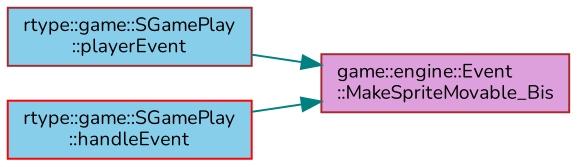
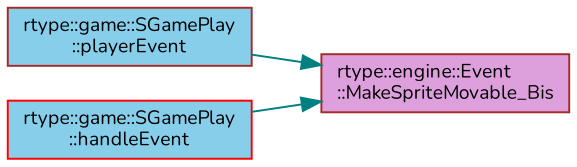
(445, 83) -> (445, 83)
